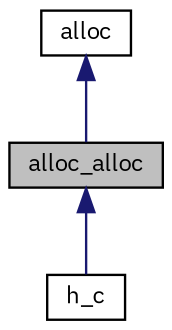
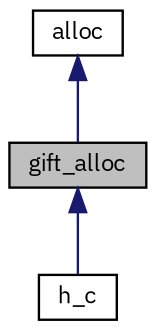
(86, 165) -> (78, 165)
